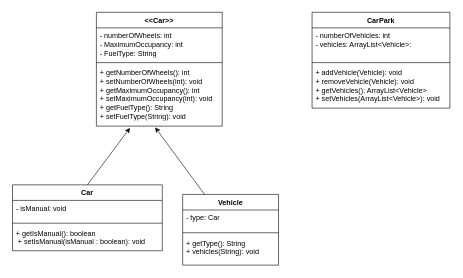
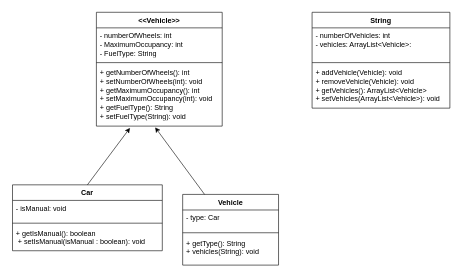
(159, 21) -> (159, 21)
(381, 21) -> (381, 21)
